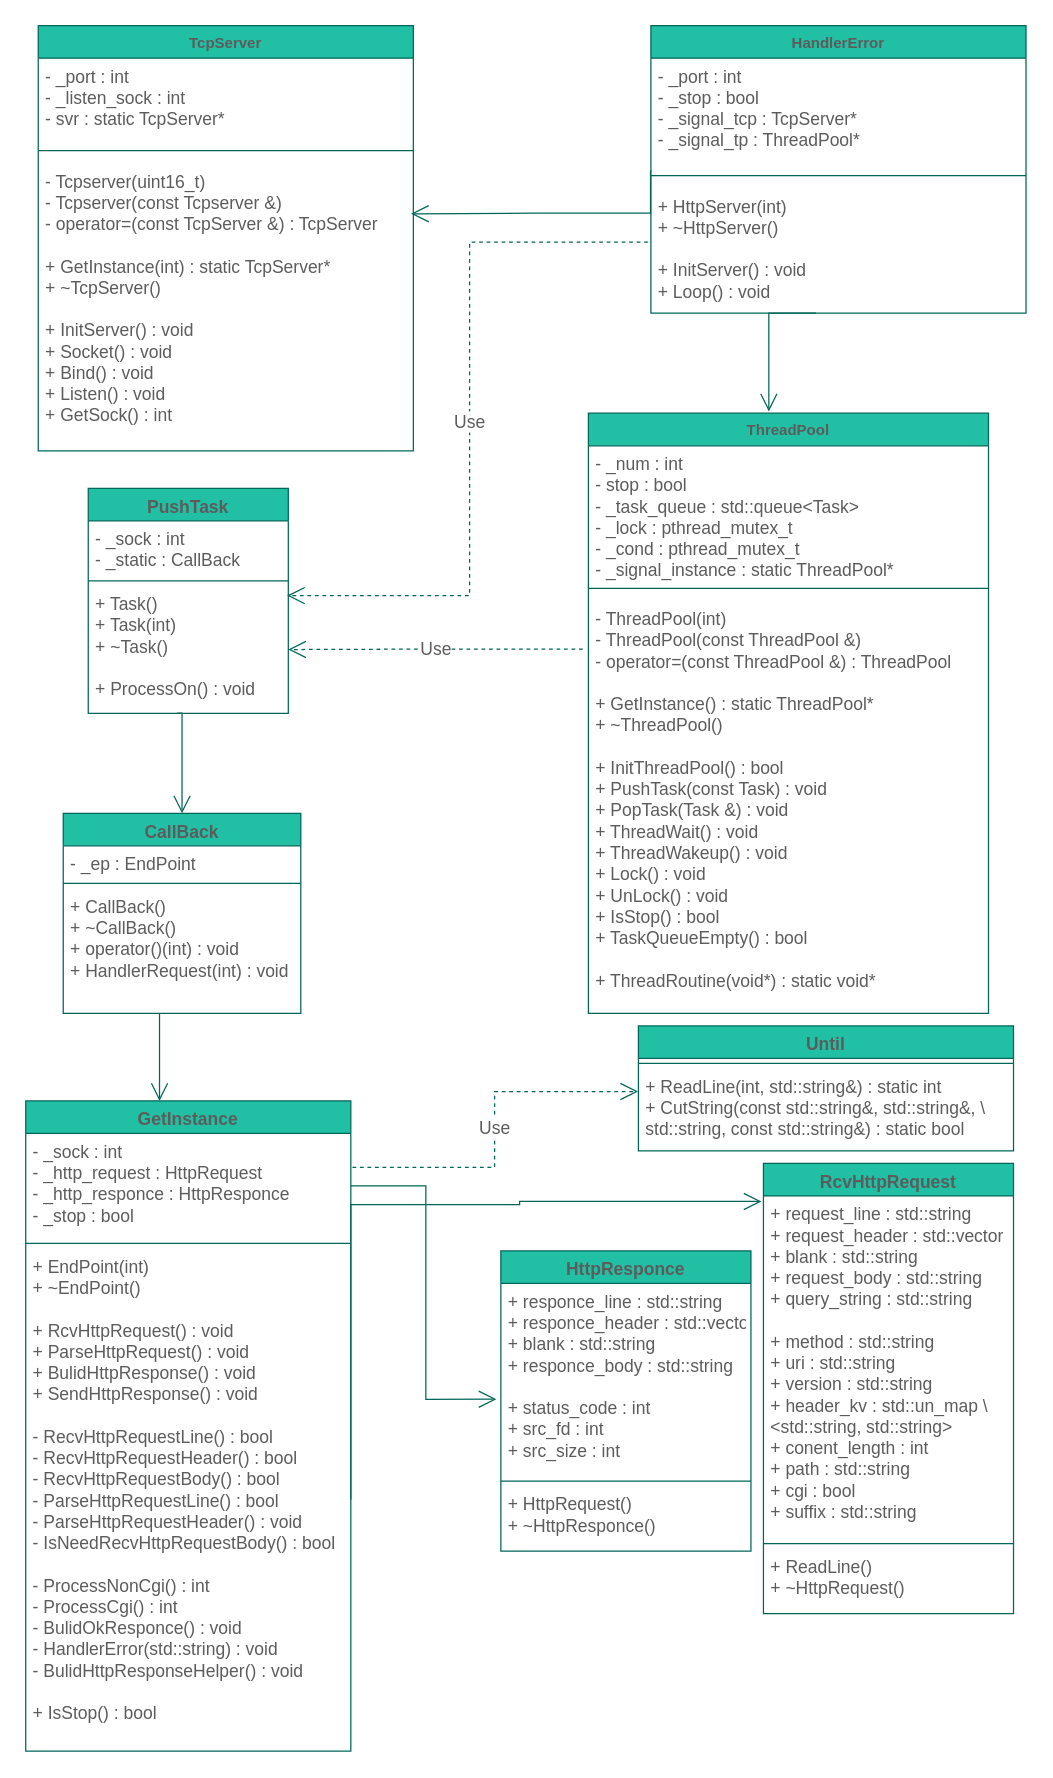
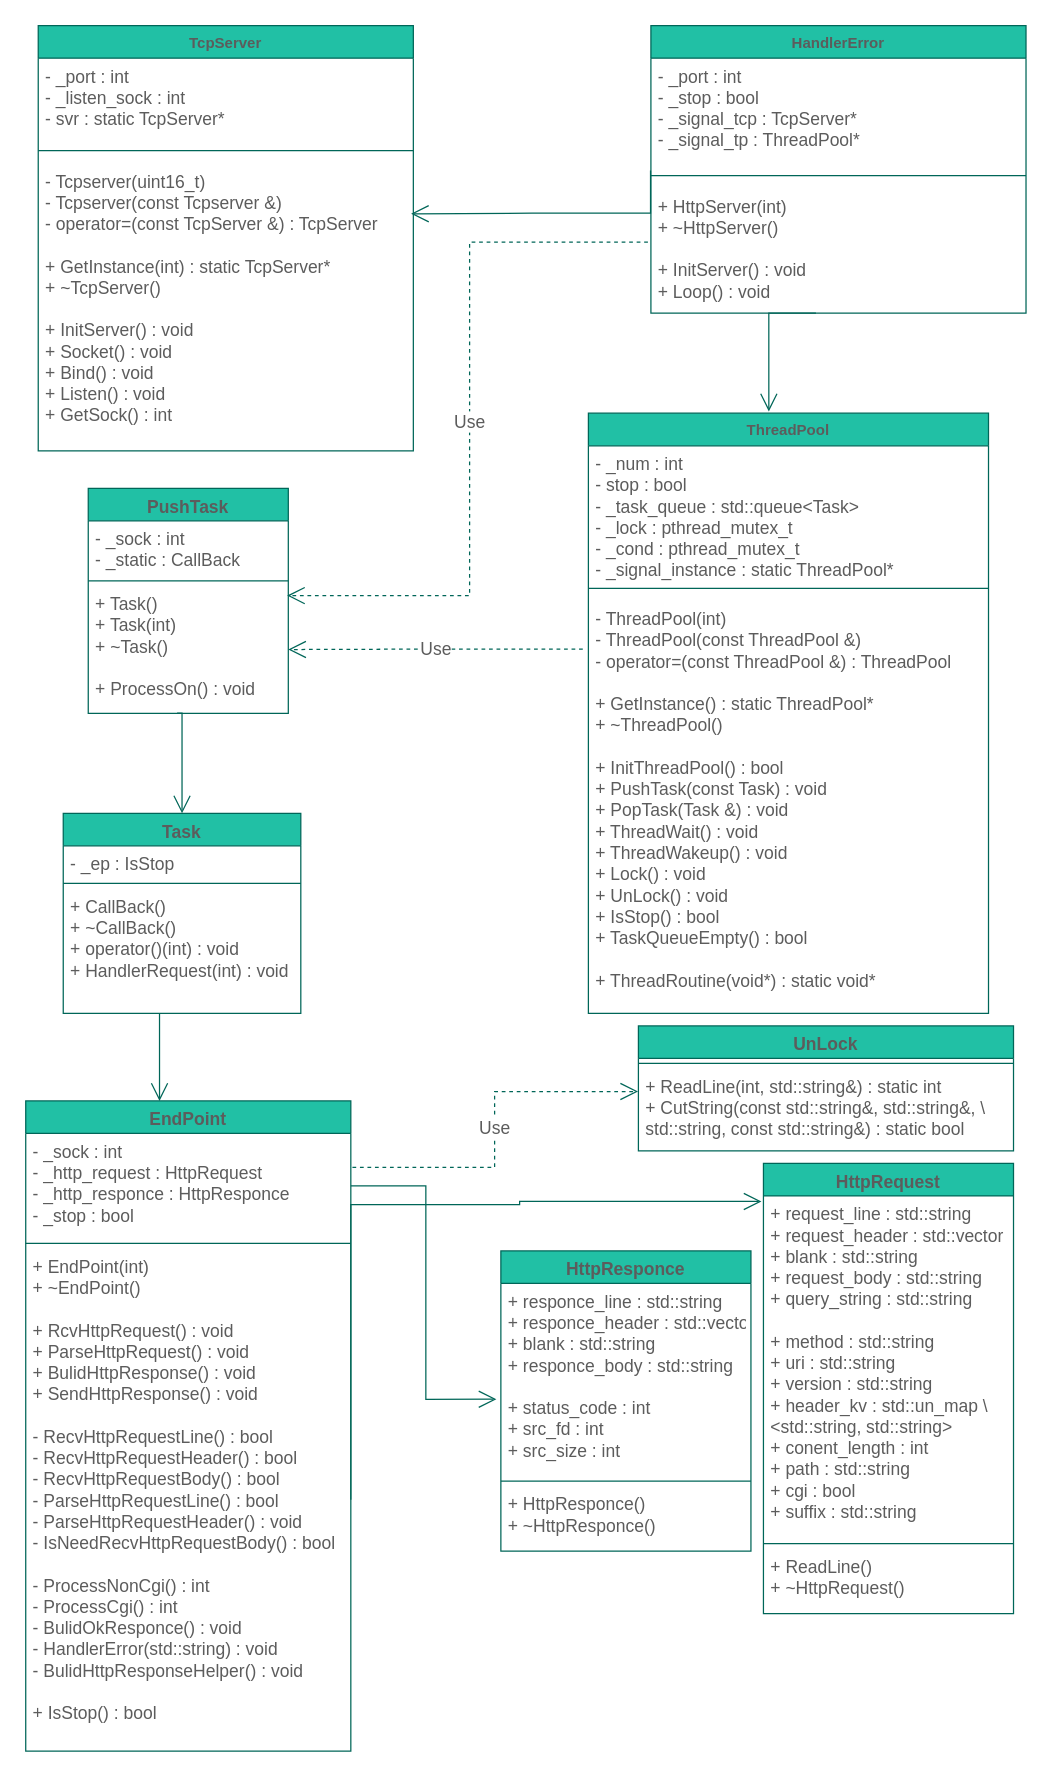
(181, 832) -> (181, 832)
(137, 864) -> (130, 864)
(825, 1044) -> (825, 1044)
(188, 1119) -> (188, 1119)
(888, 1182) -> (888, 1182)
(579, 1504) -> (584, 1504)
